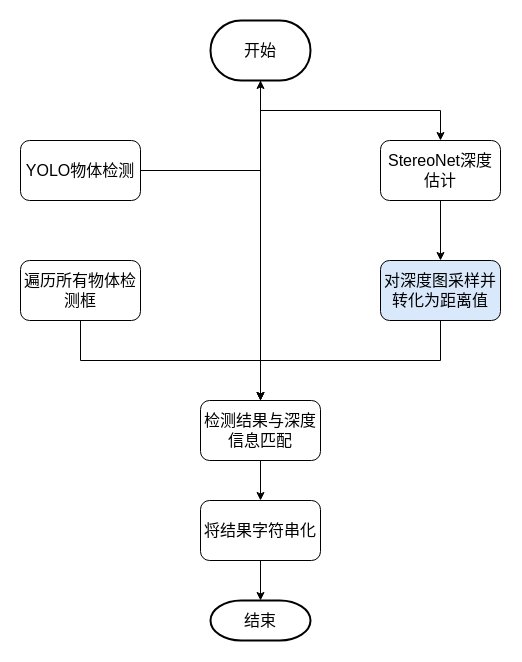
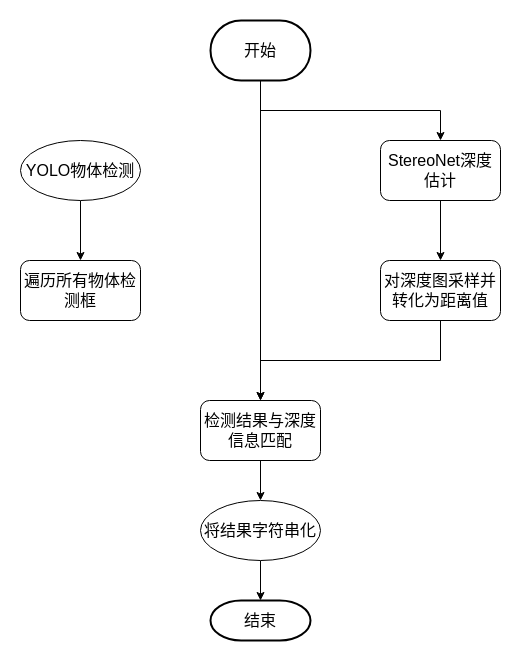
(81, 171) -> (81, 171)
(200, 171) -> (81, 227)
(441, 291) -> (441, 291)
(150, 361) -> none
(261, 531) -> (261, 531)
